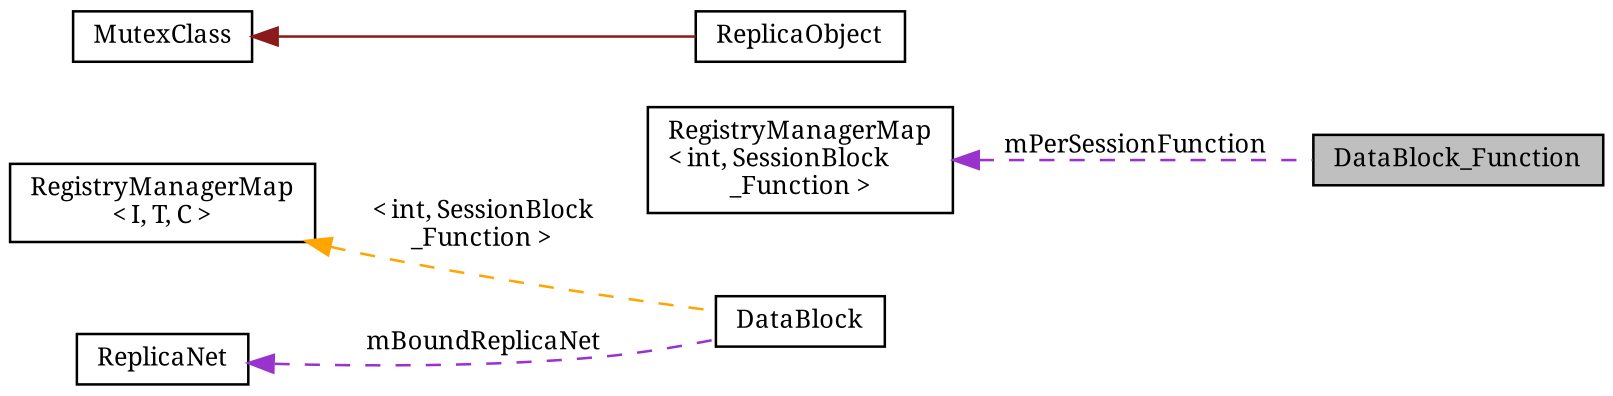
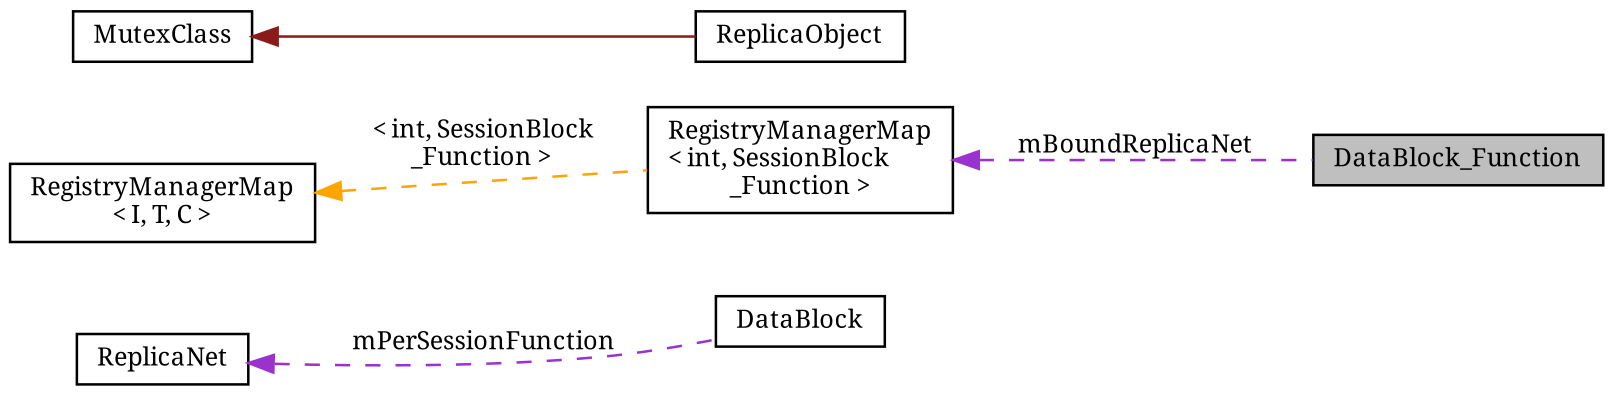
(1133, 146) -> (1133, 146)
(522, 283) -> (494, 181)
(481, 343) -> (481, 343)
